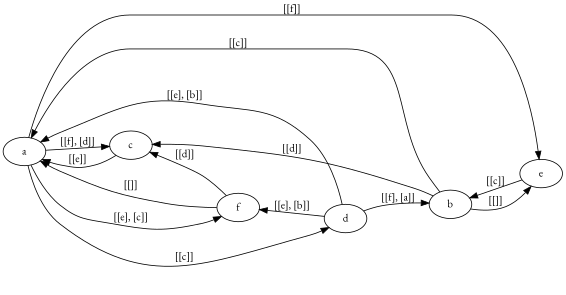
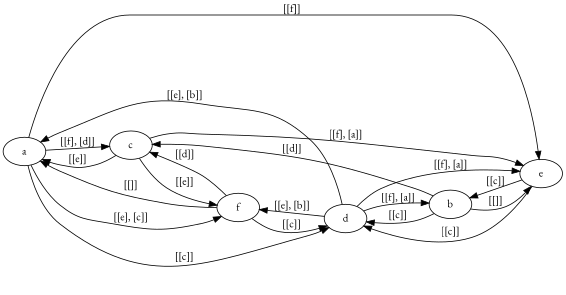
(264, 49) -> (405, 223)
none -> (333, 141)
none -> (431, 174)
none -> (169, 189)
none -> (284, 232)
none -> (461, 240)
